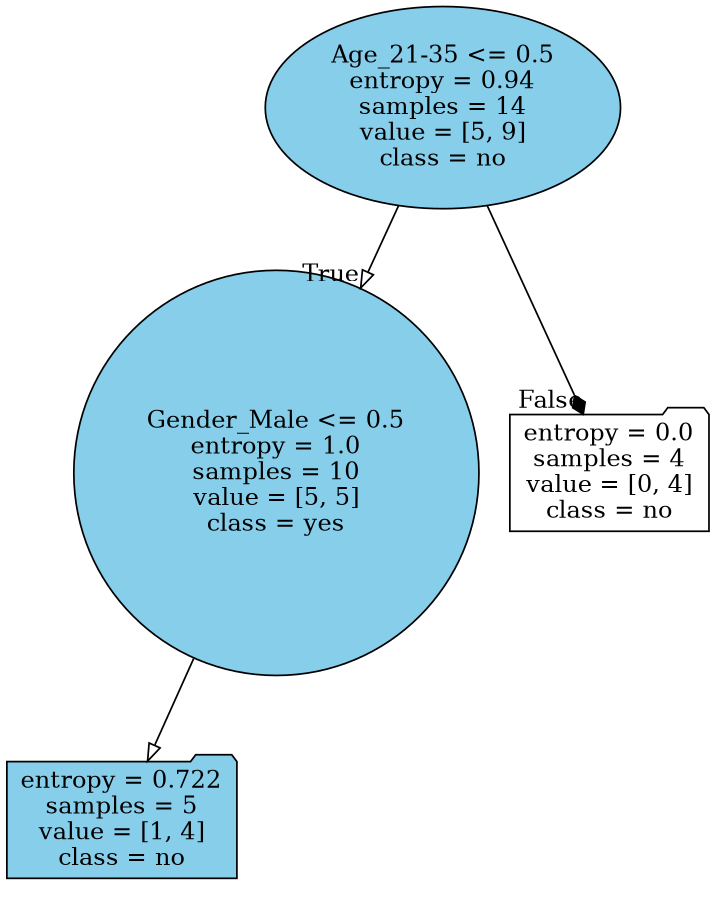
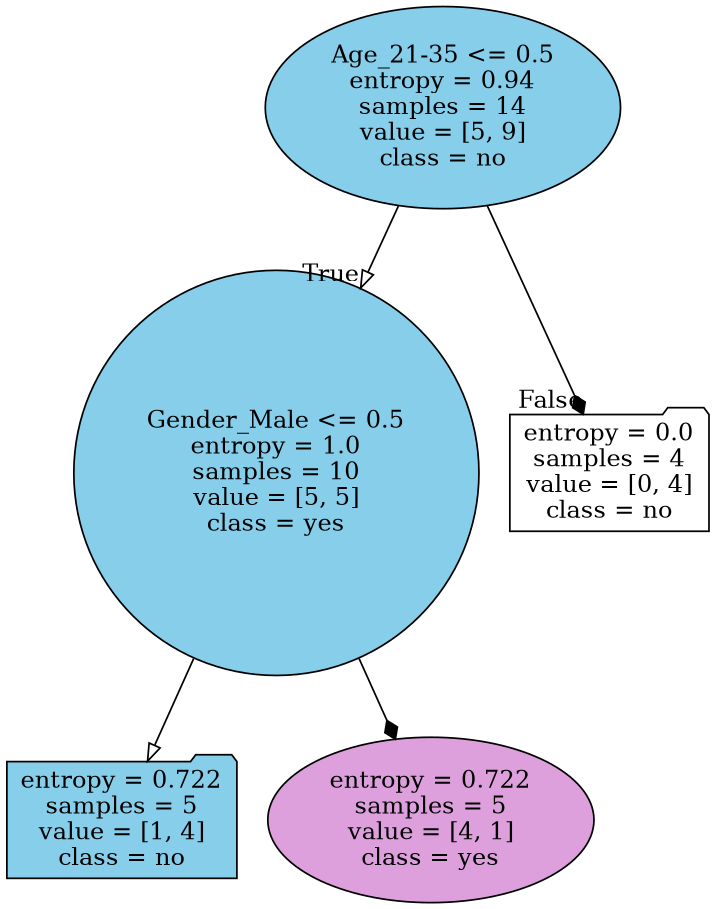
none -> (431, 820)
